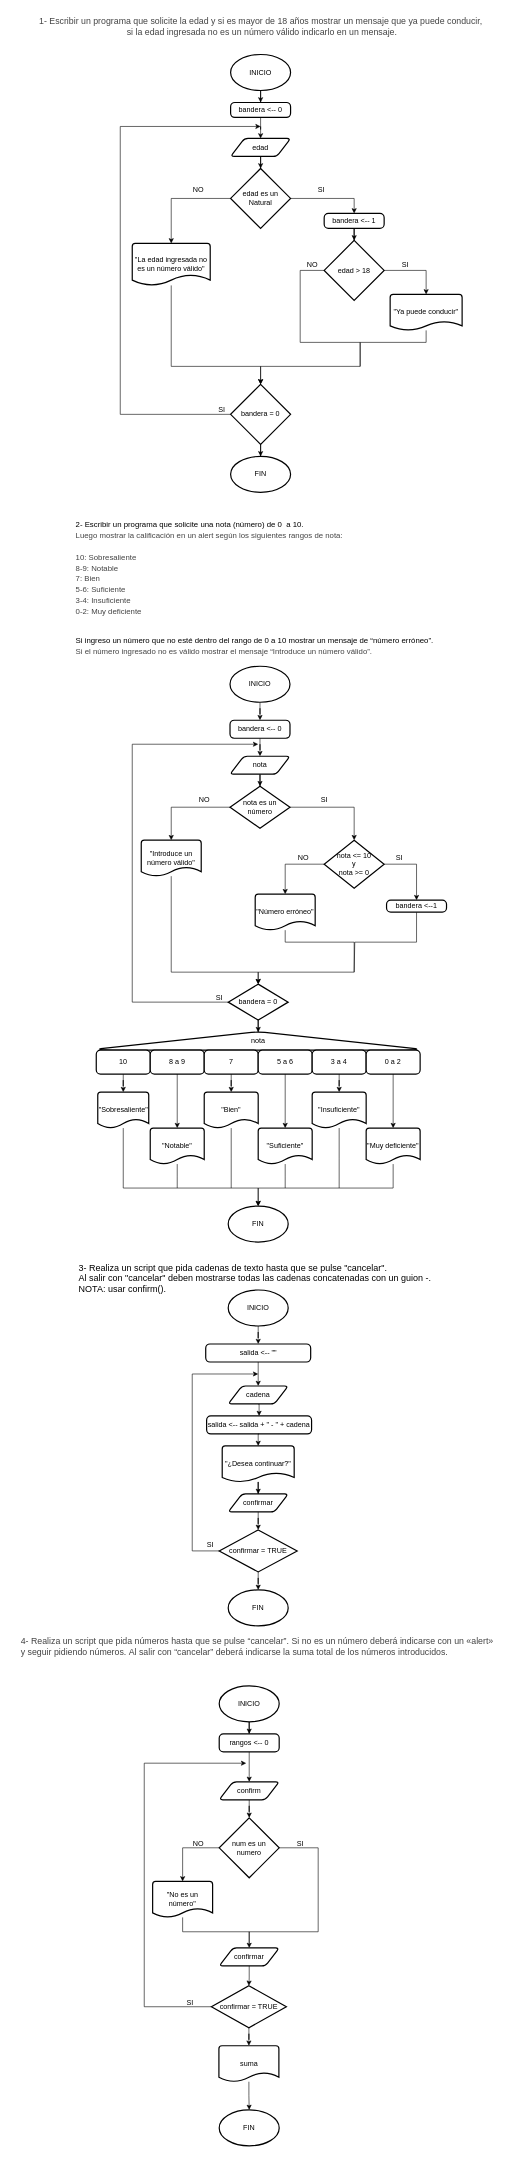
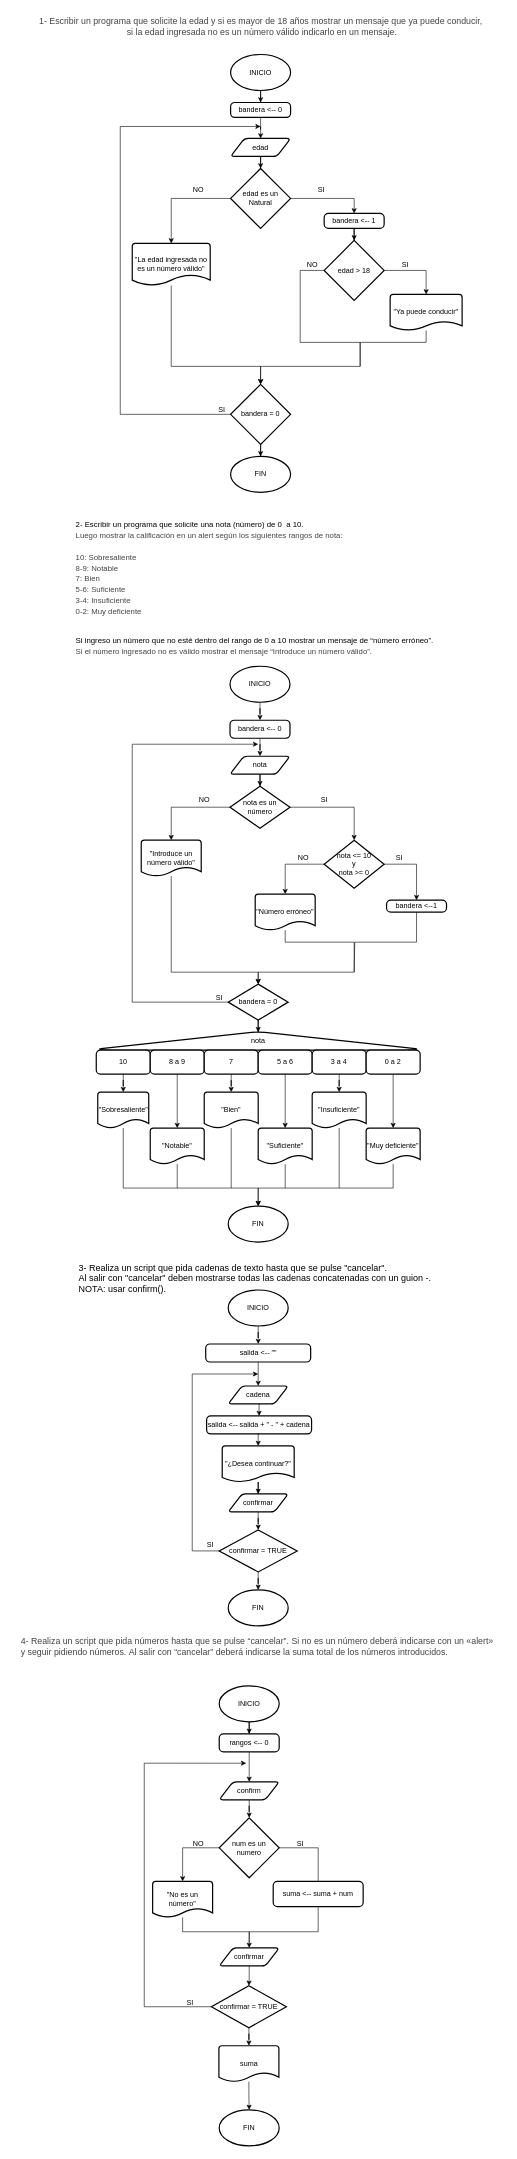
none -> (318, 1895)
